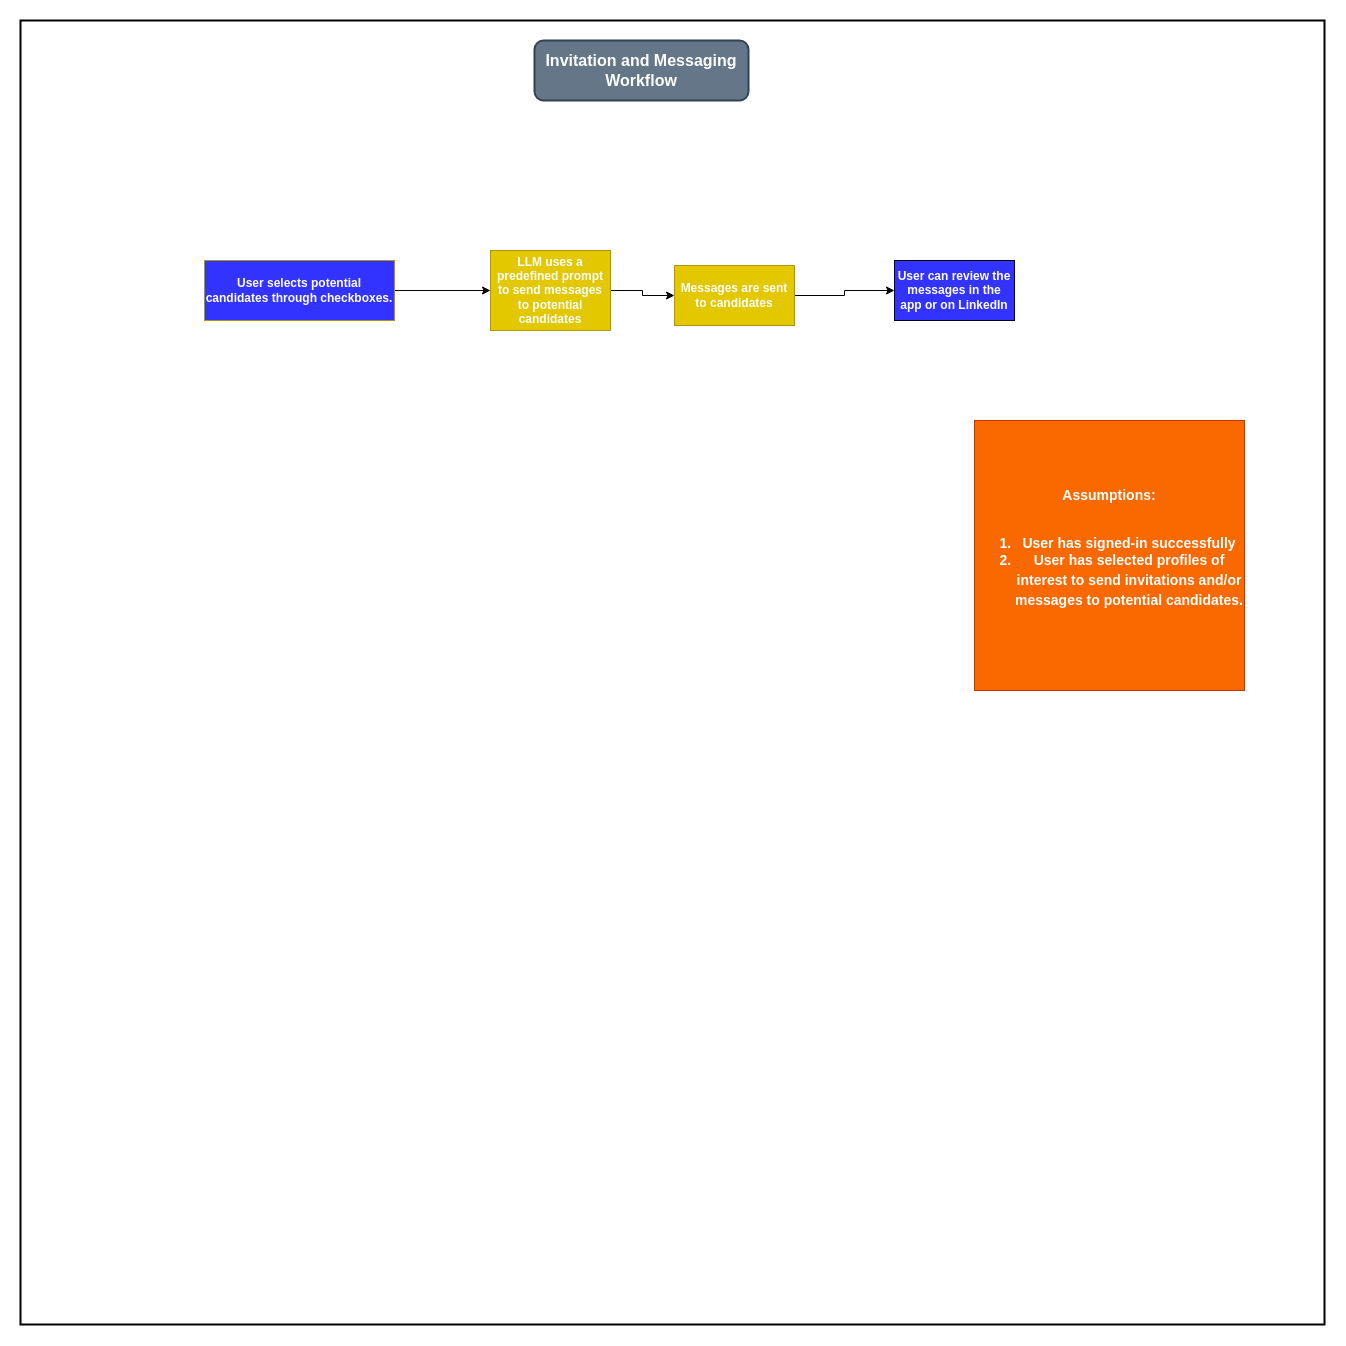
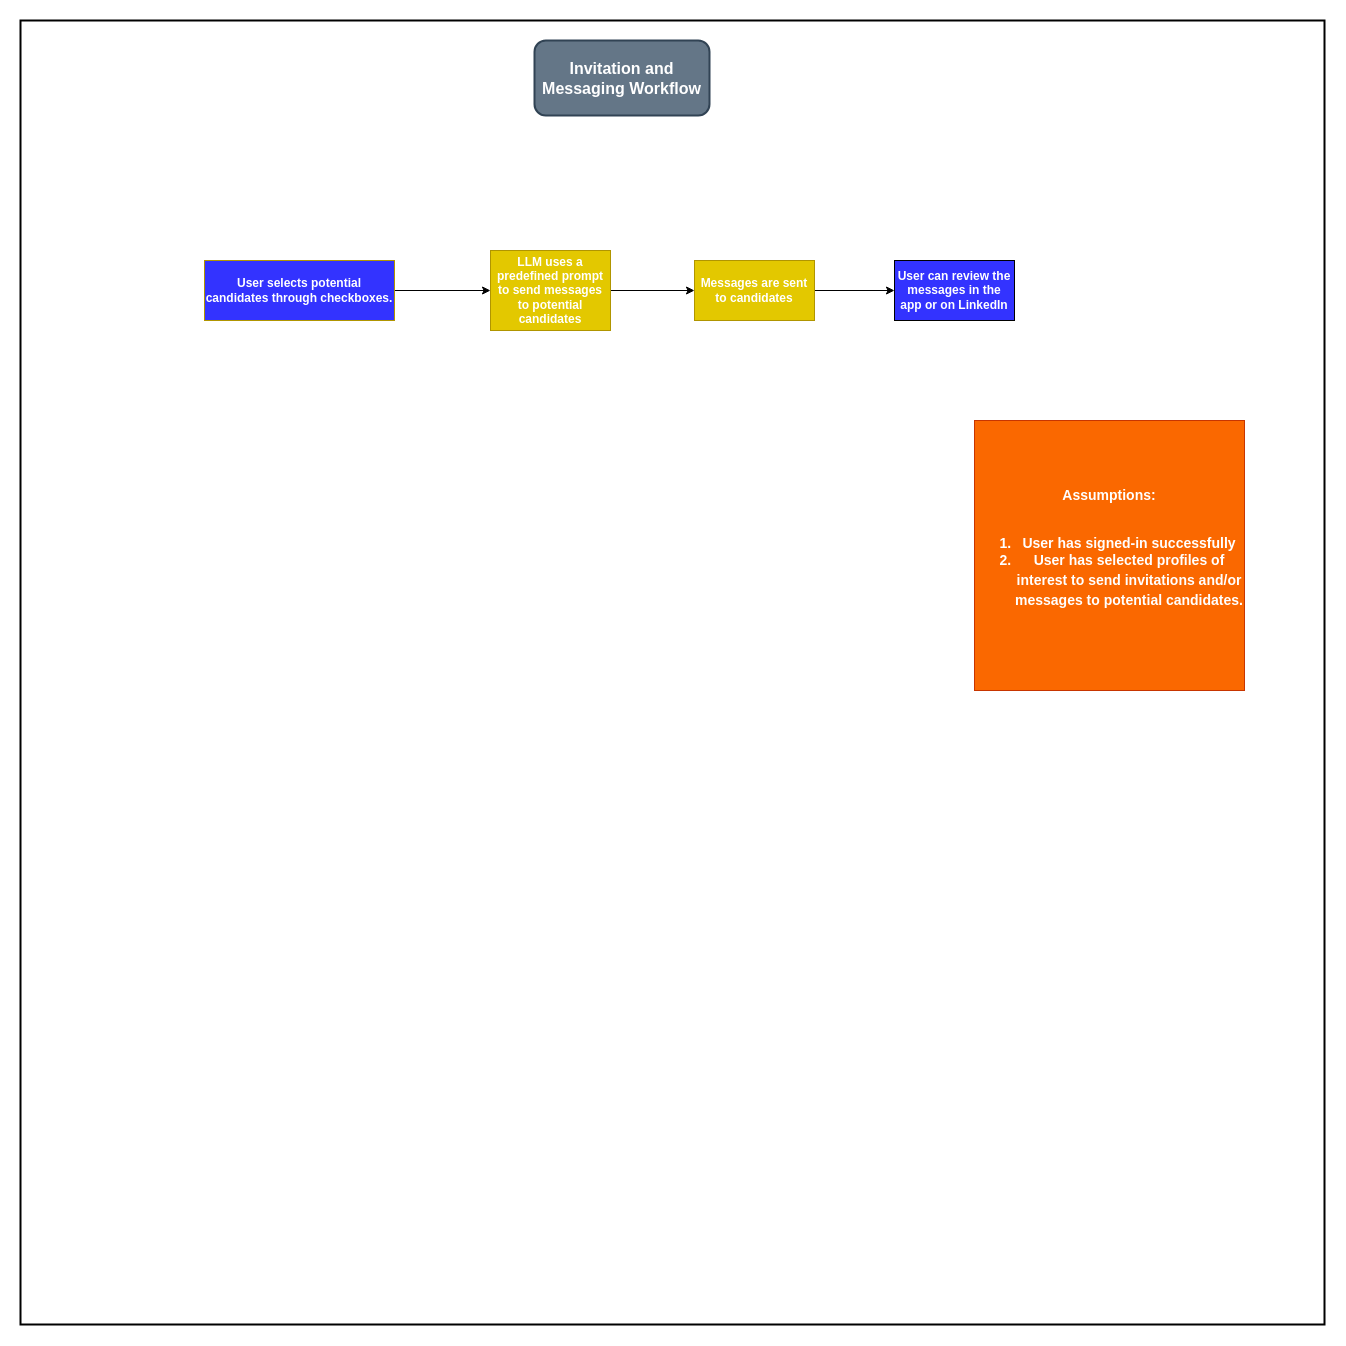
(642, 71) -> (622, 78)
(735, 296) -> (755, 291)
